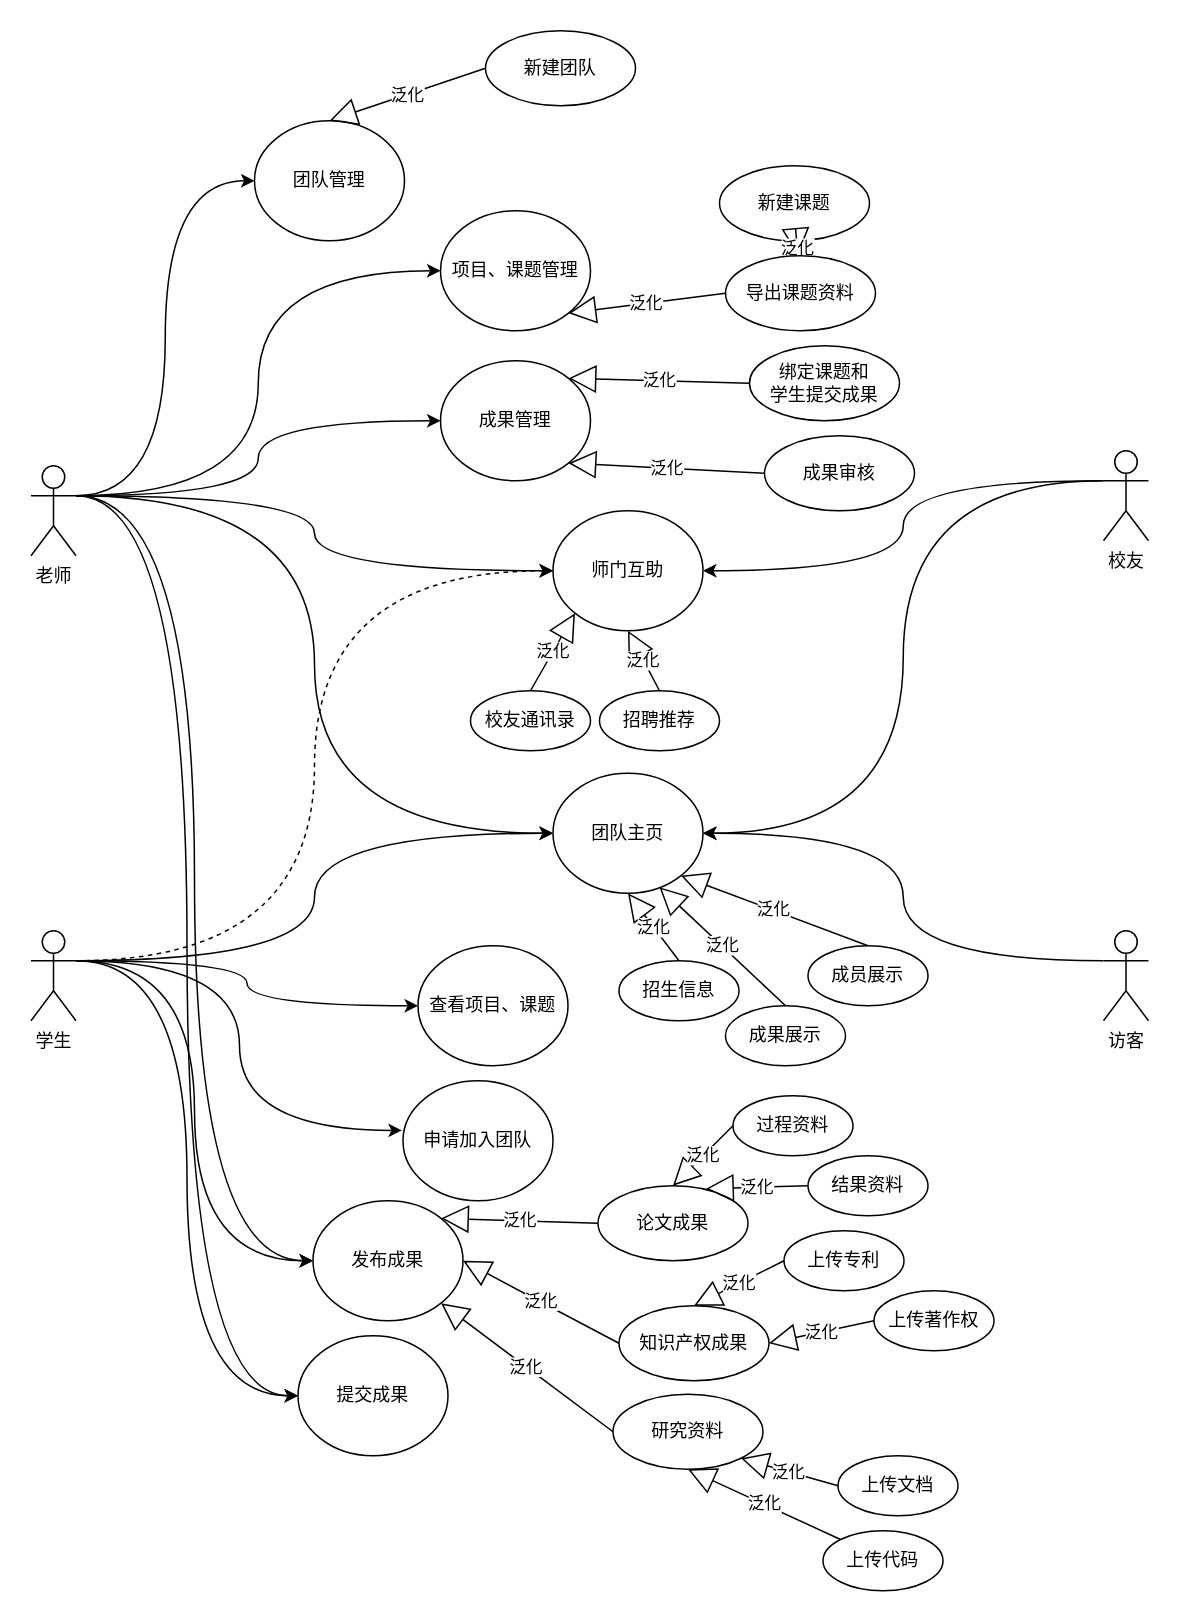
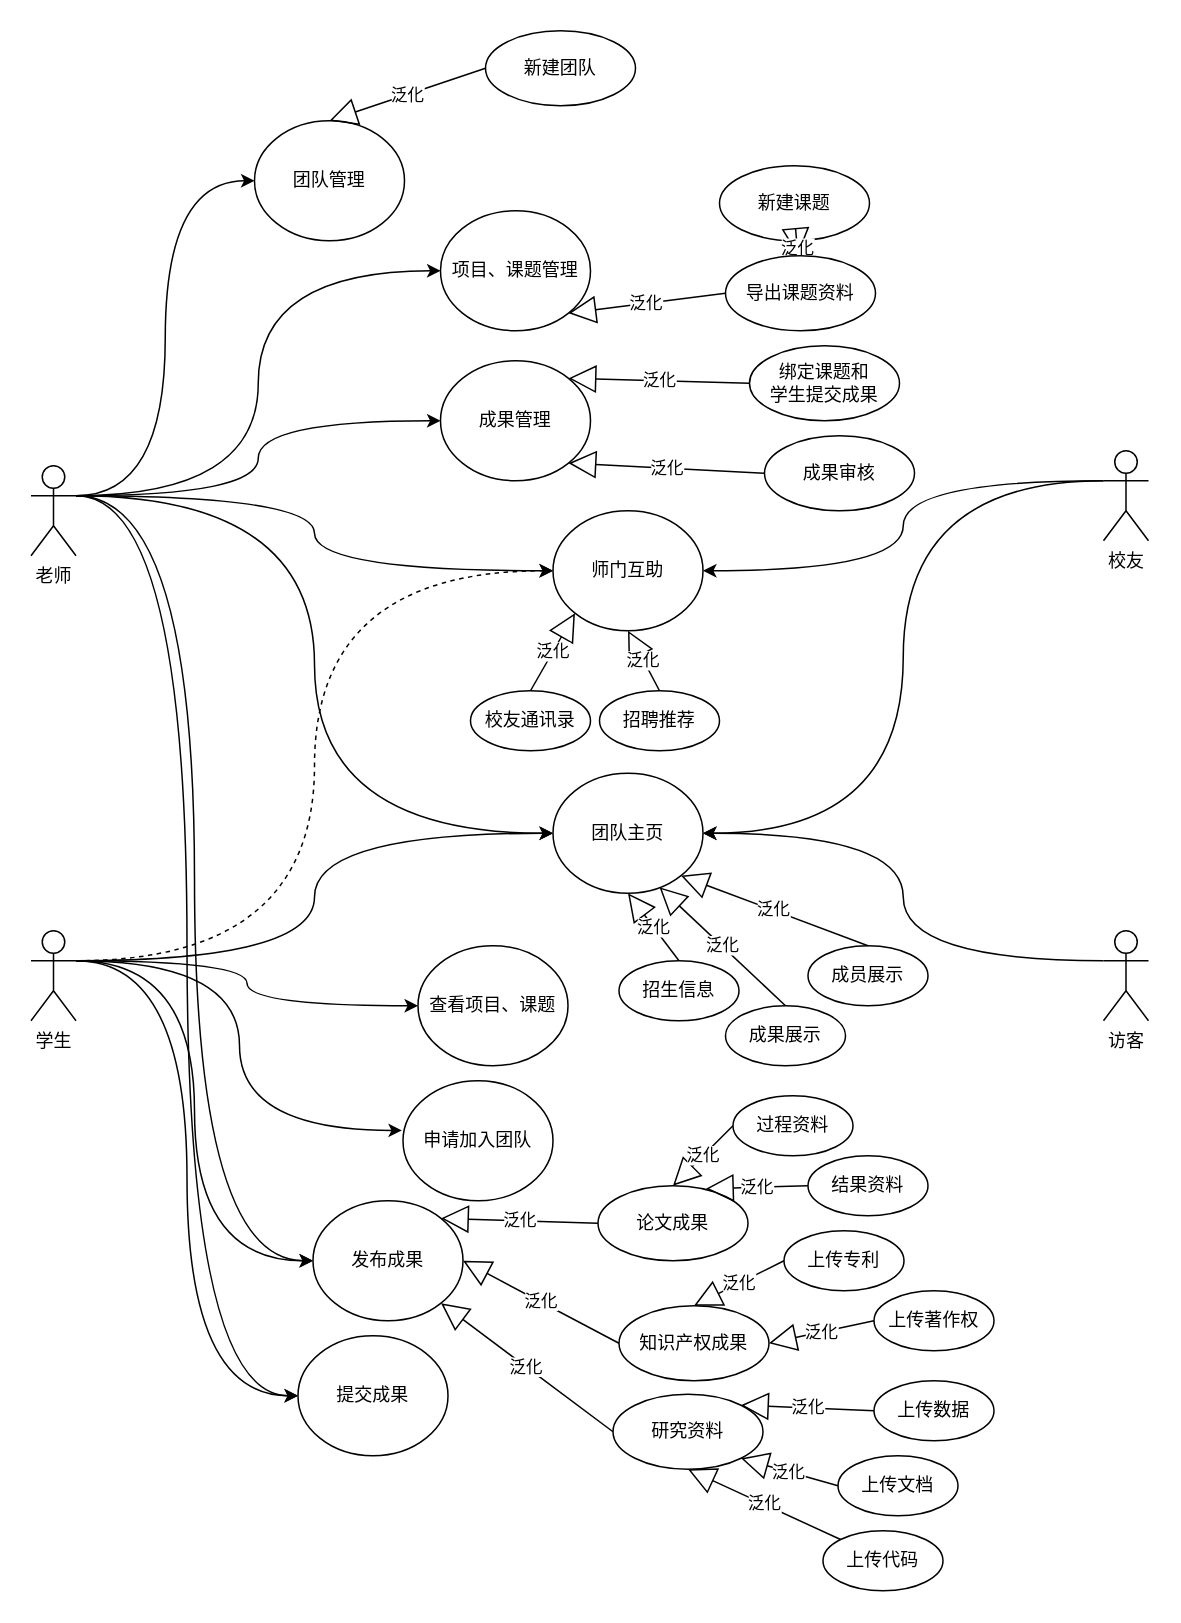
none -> (821, 1409)
none -> (934, 1411)
